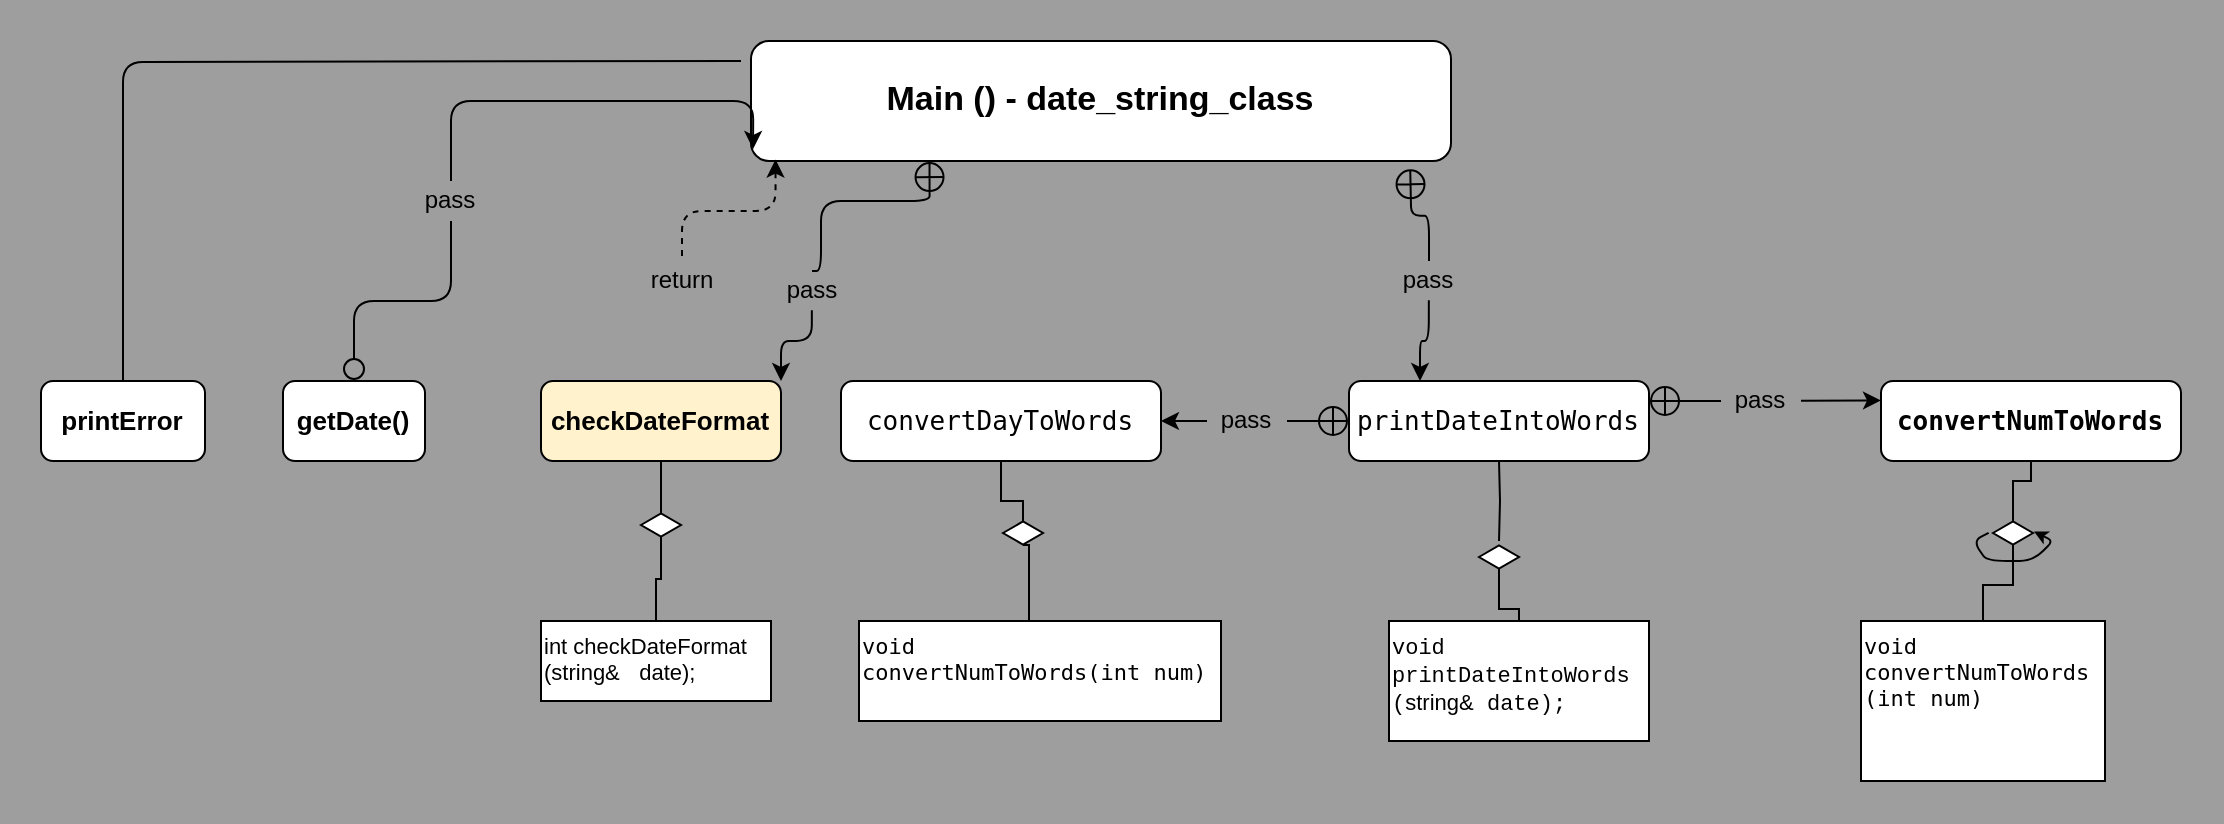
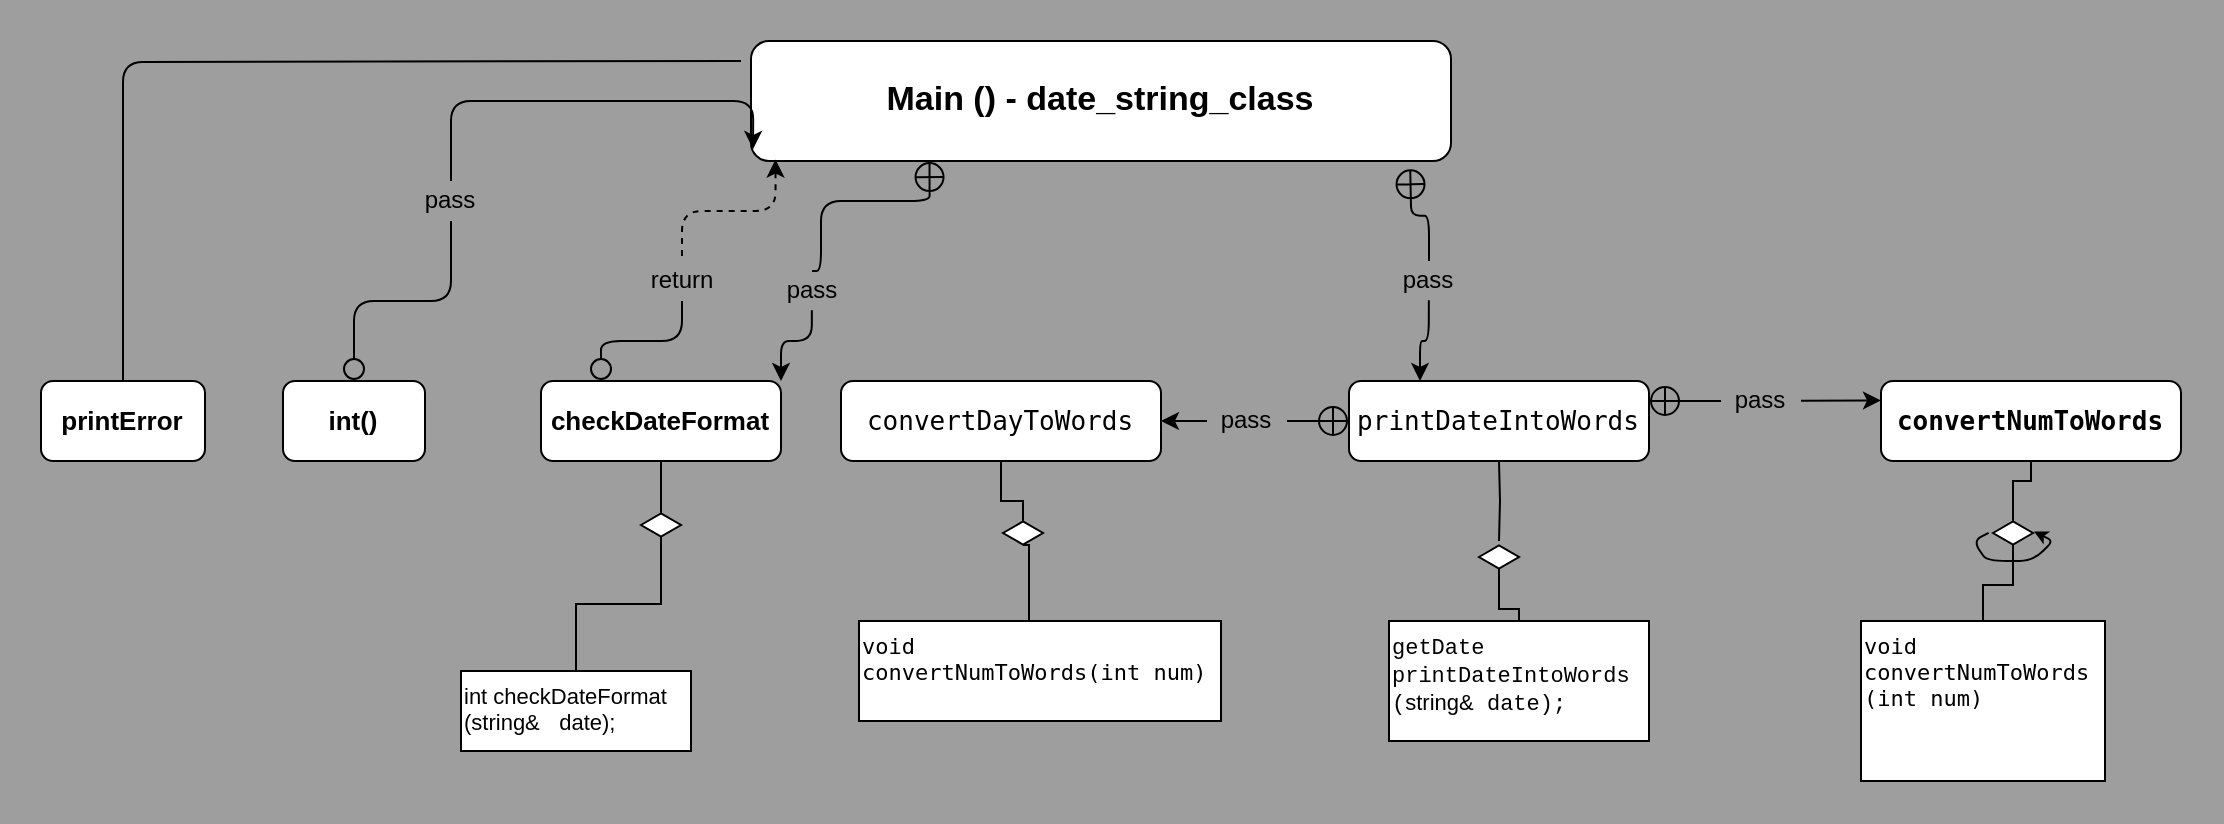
none -> (651, 341)
(354, 421) -> (354, 421)
(661, 421) -> (661, 421)
(656, 661) -> (576, 711)
(1521, 675) -> (1521, 675)
